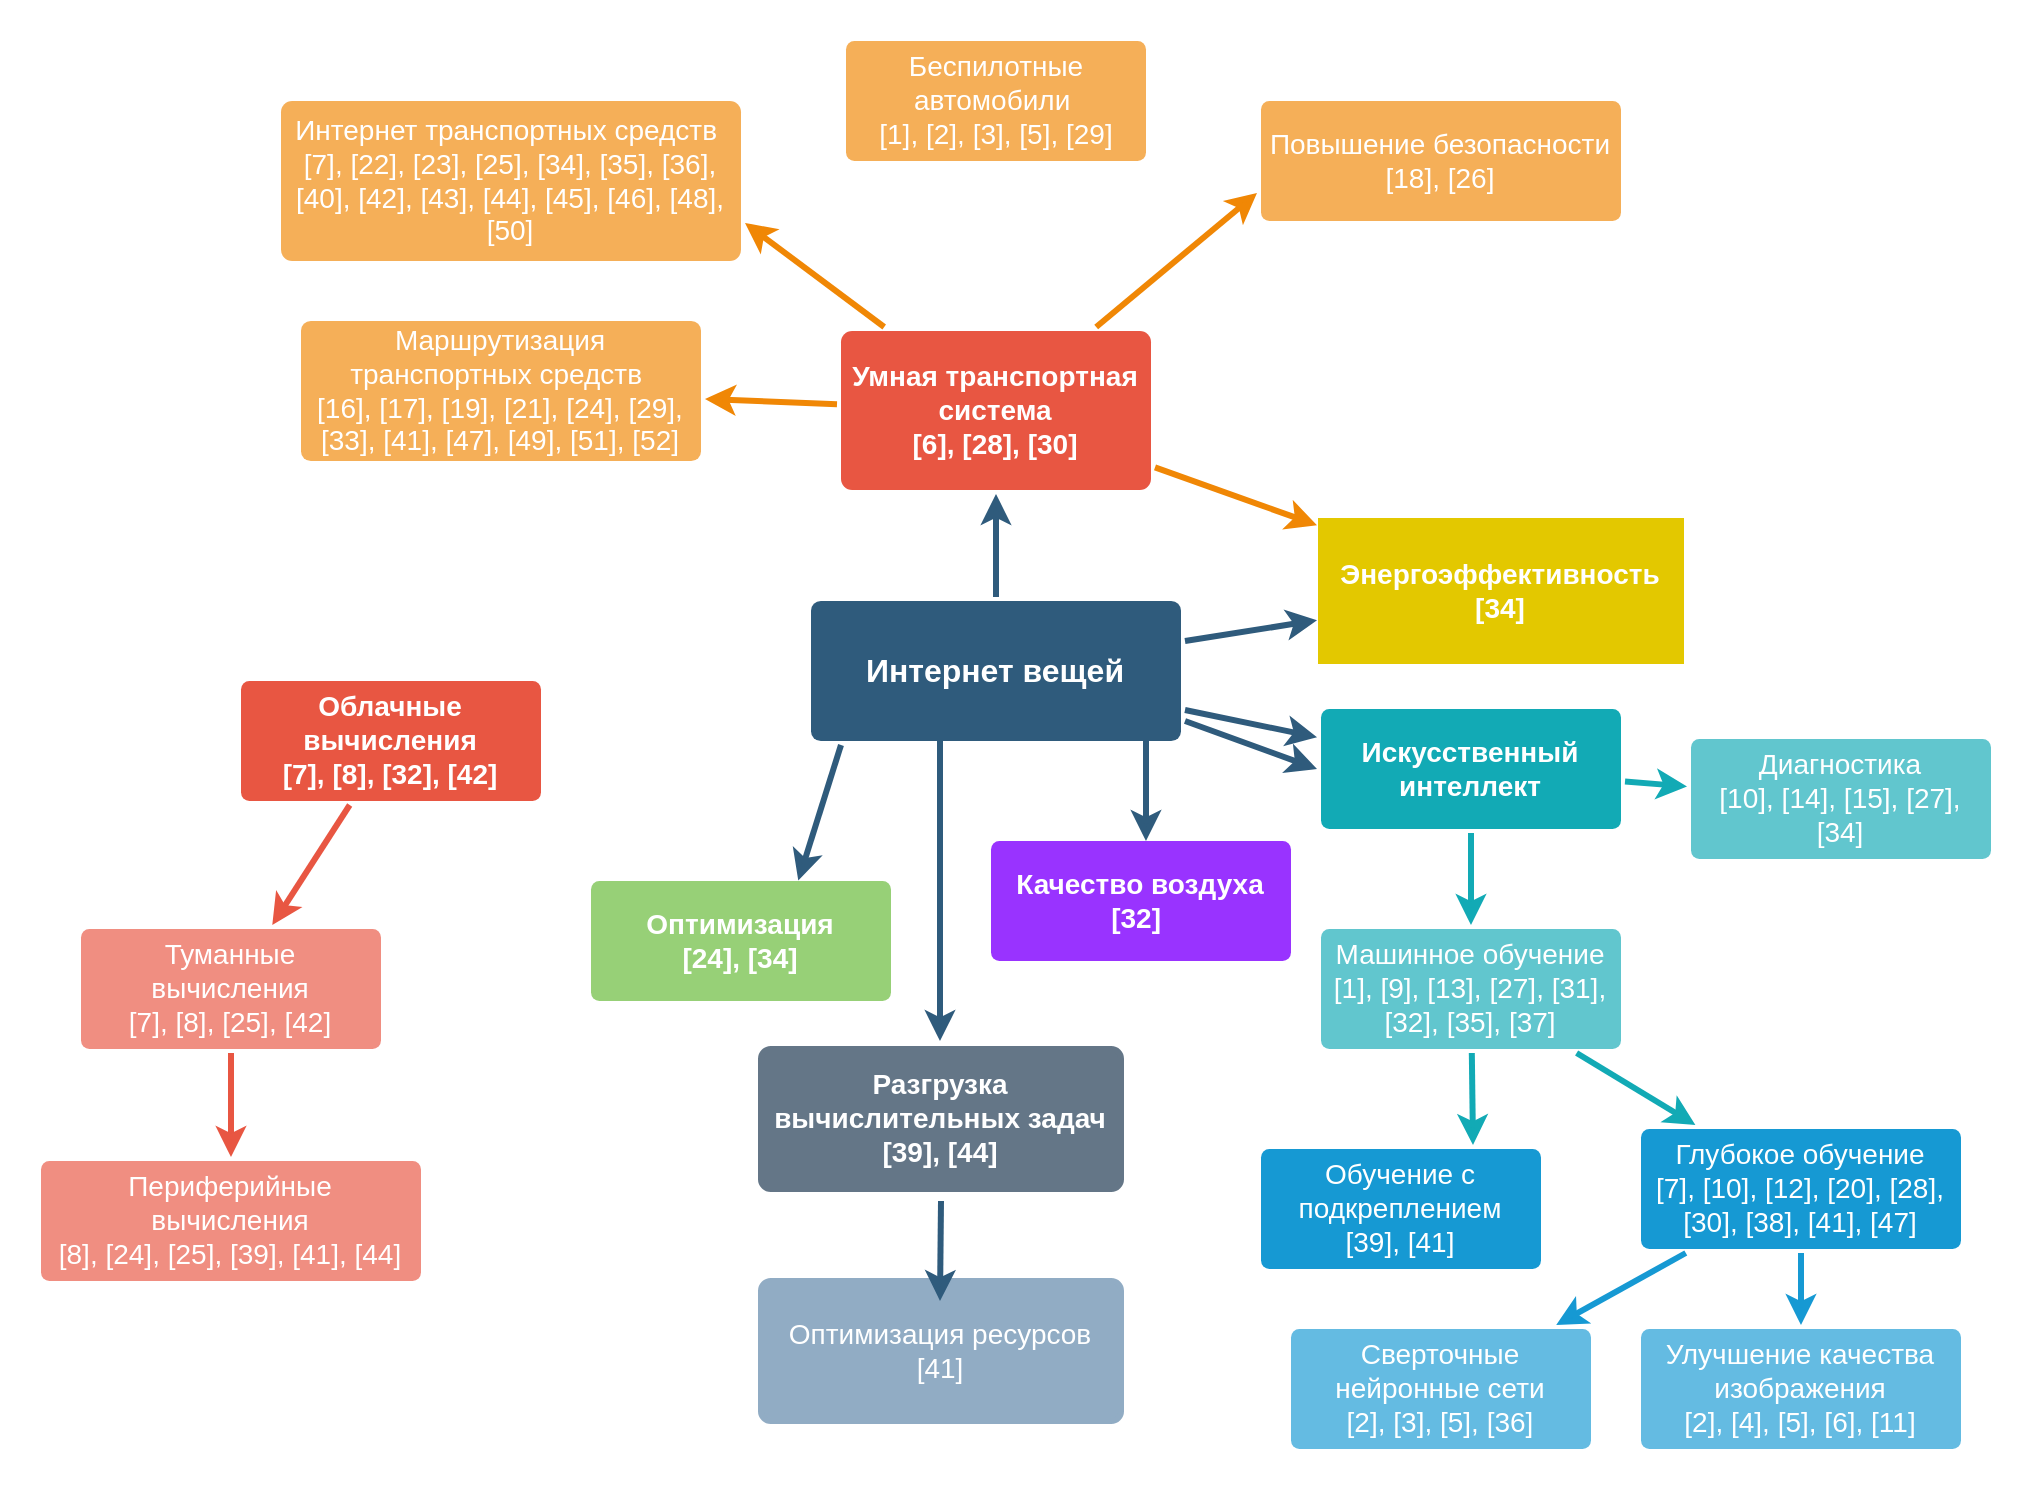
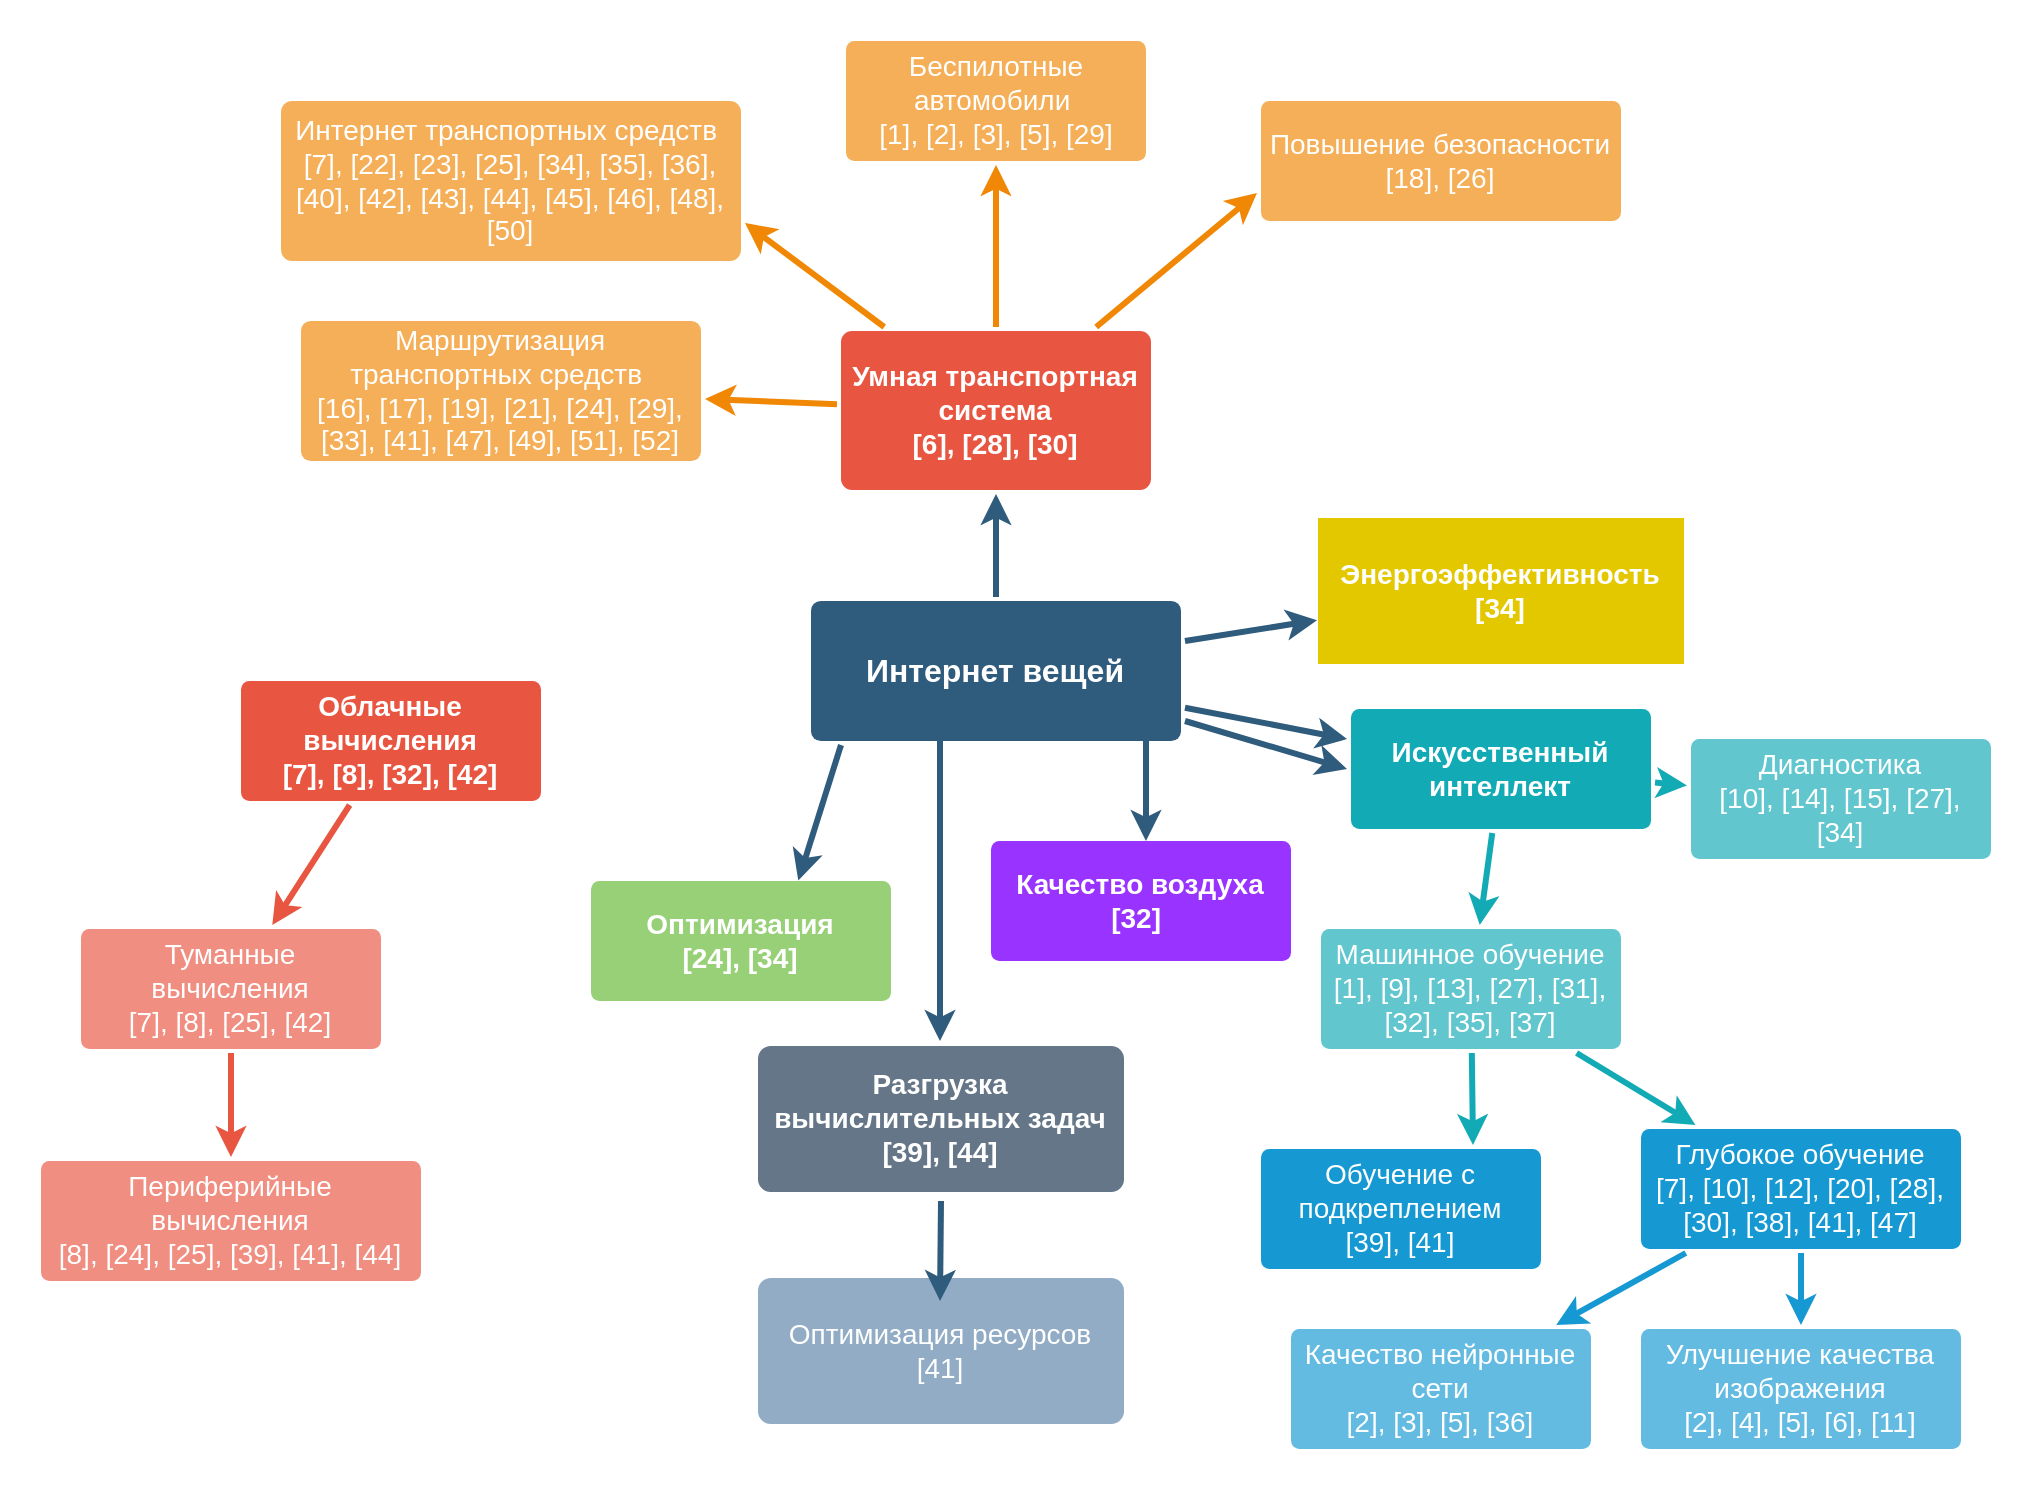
(1226, 493) -> (996, 257)
(1471, 769) -> (1501, 769)
(1441, 1389) -> (1441, 1389)
